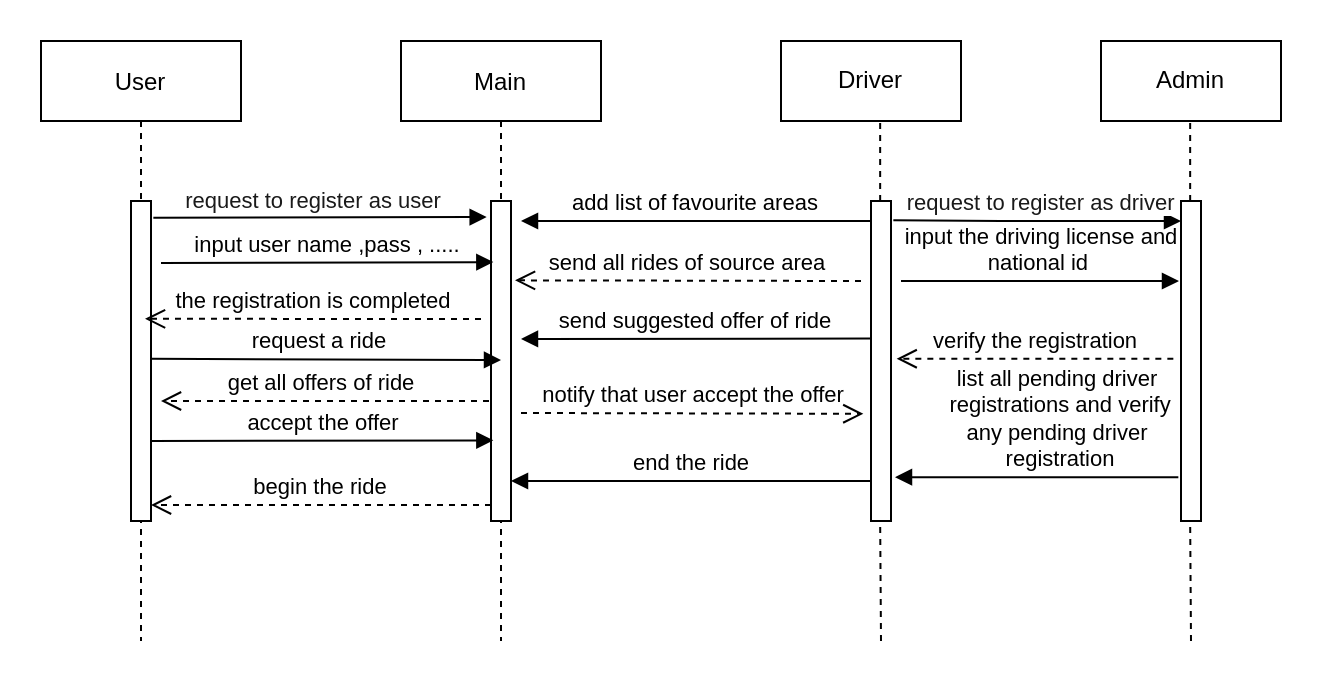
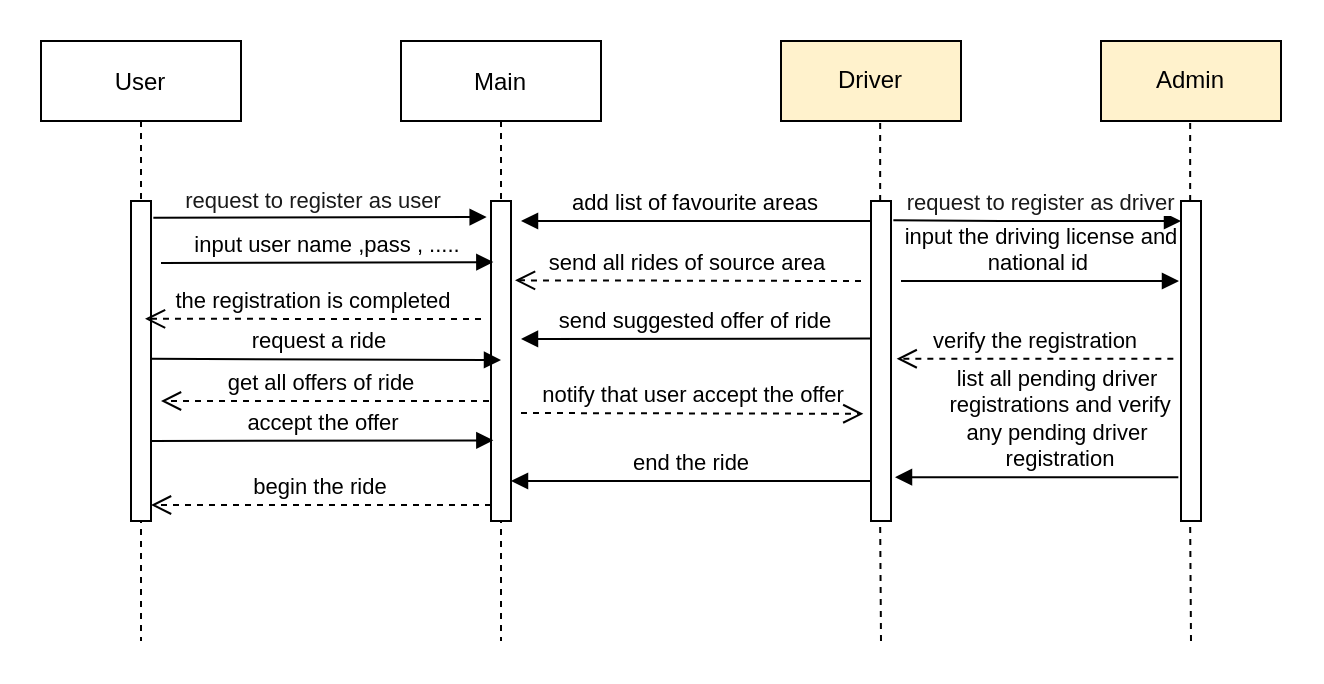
(871, 81) -> (871, 81)
(1191, 81) -> (1191, 81)
